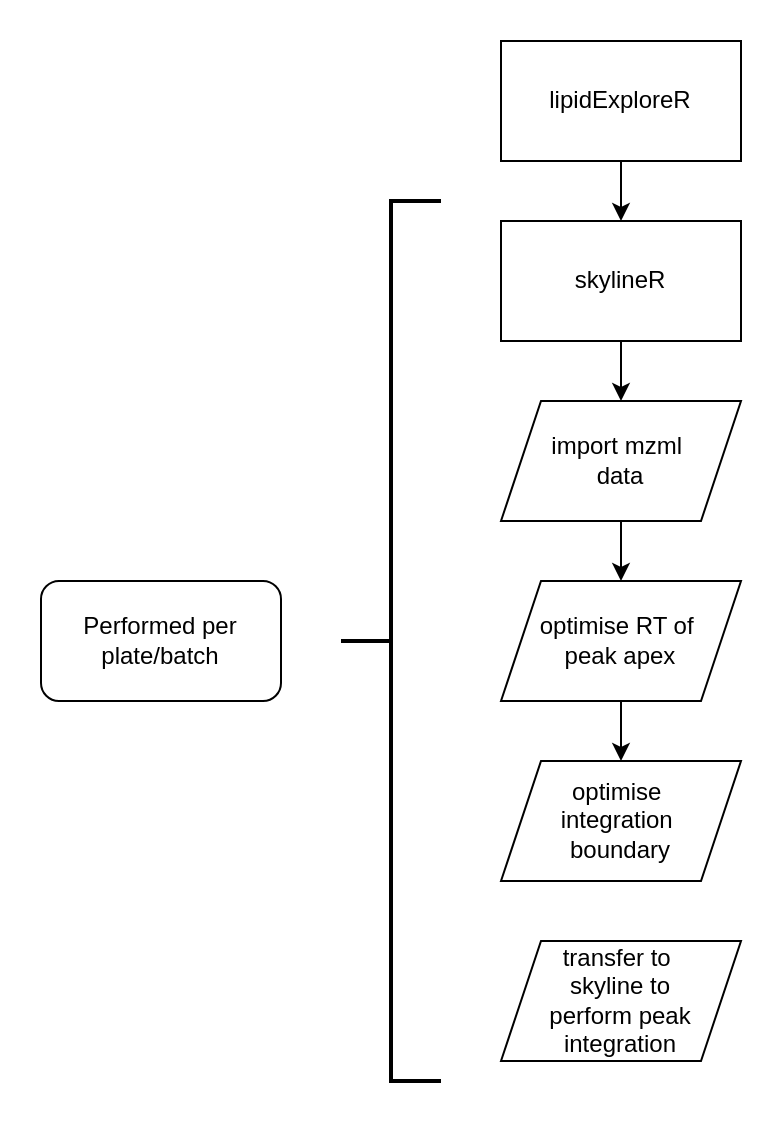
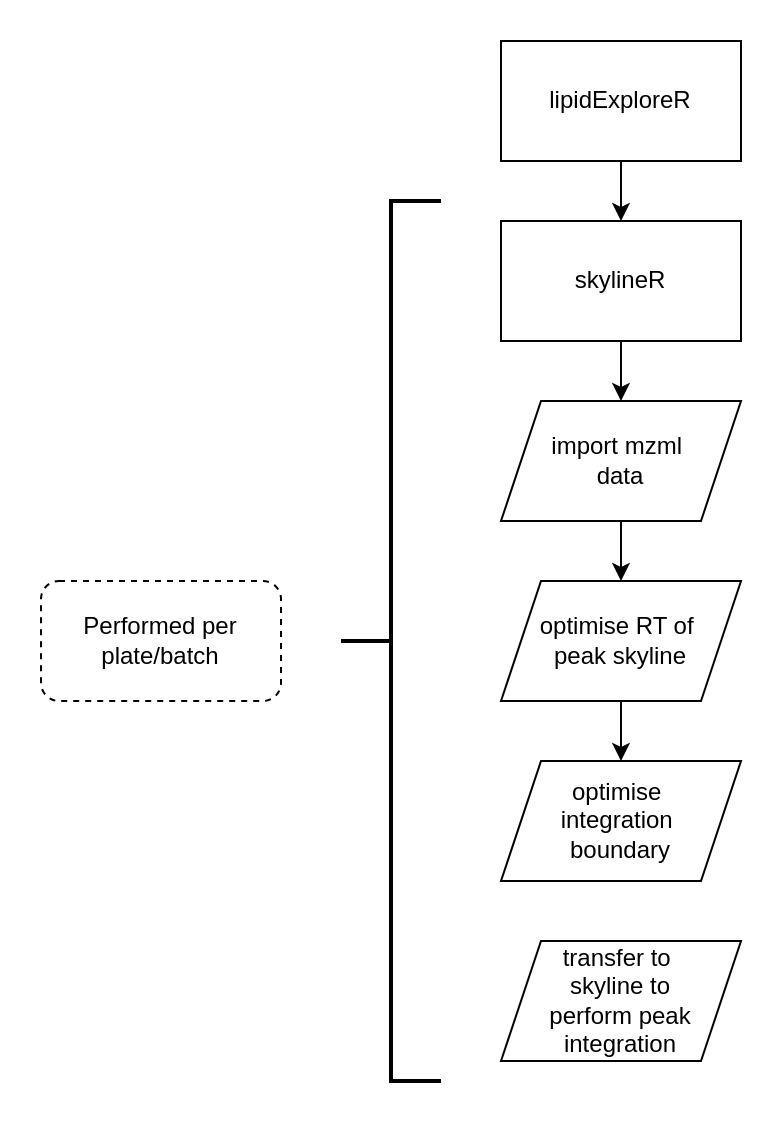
(161, 641) -> (161, 641)
(621, 641) -> (621, 641)
